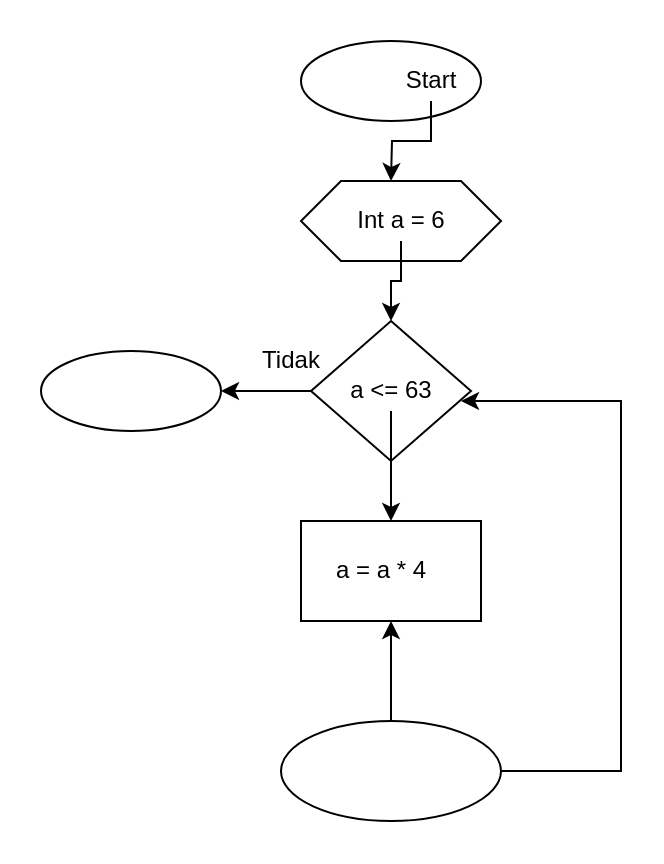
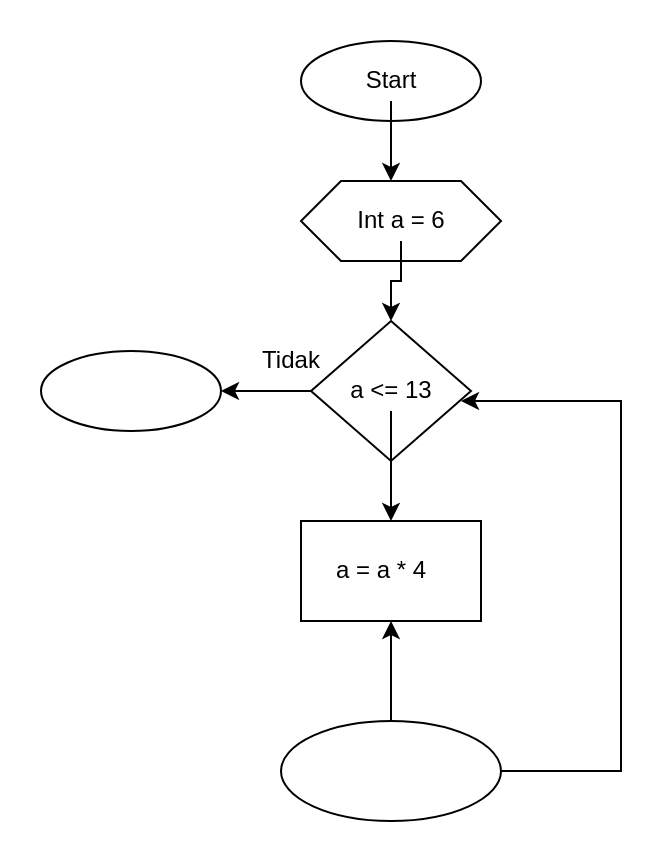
(431, 81) -> (391, 81)
(392, 391) -> (392, 391)
